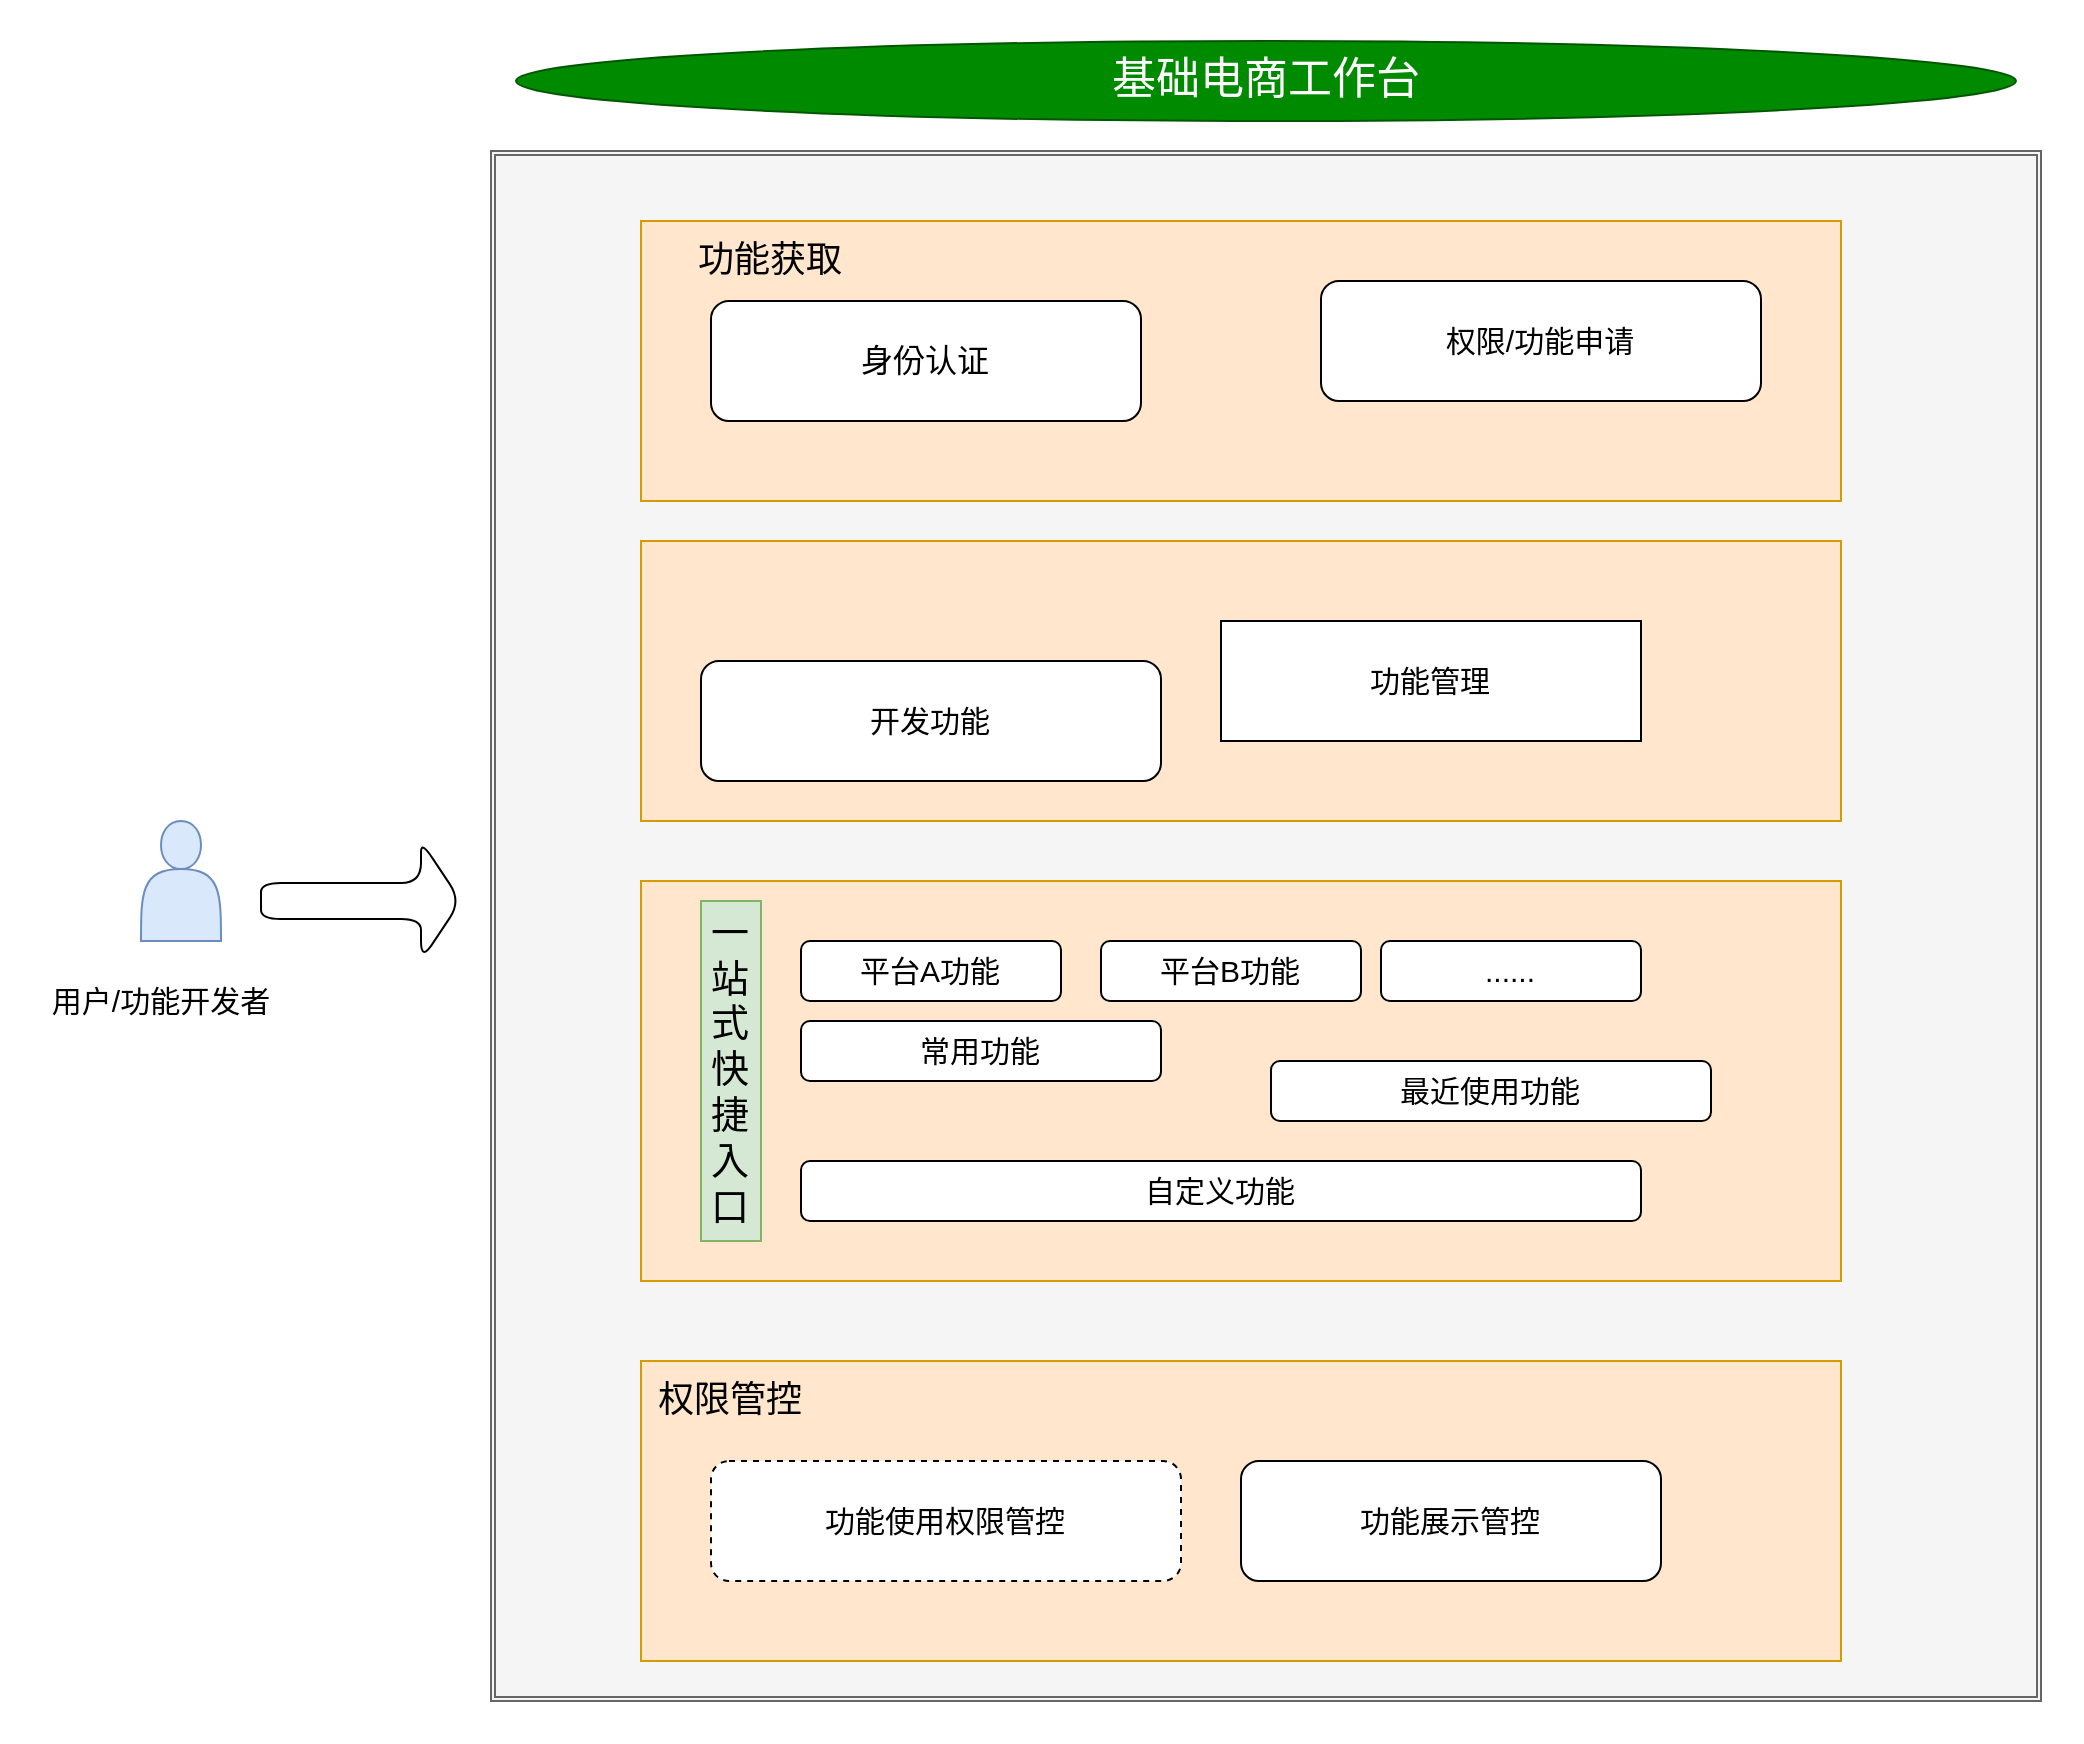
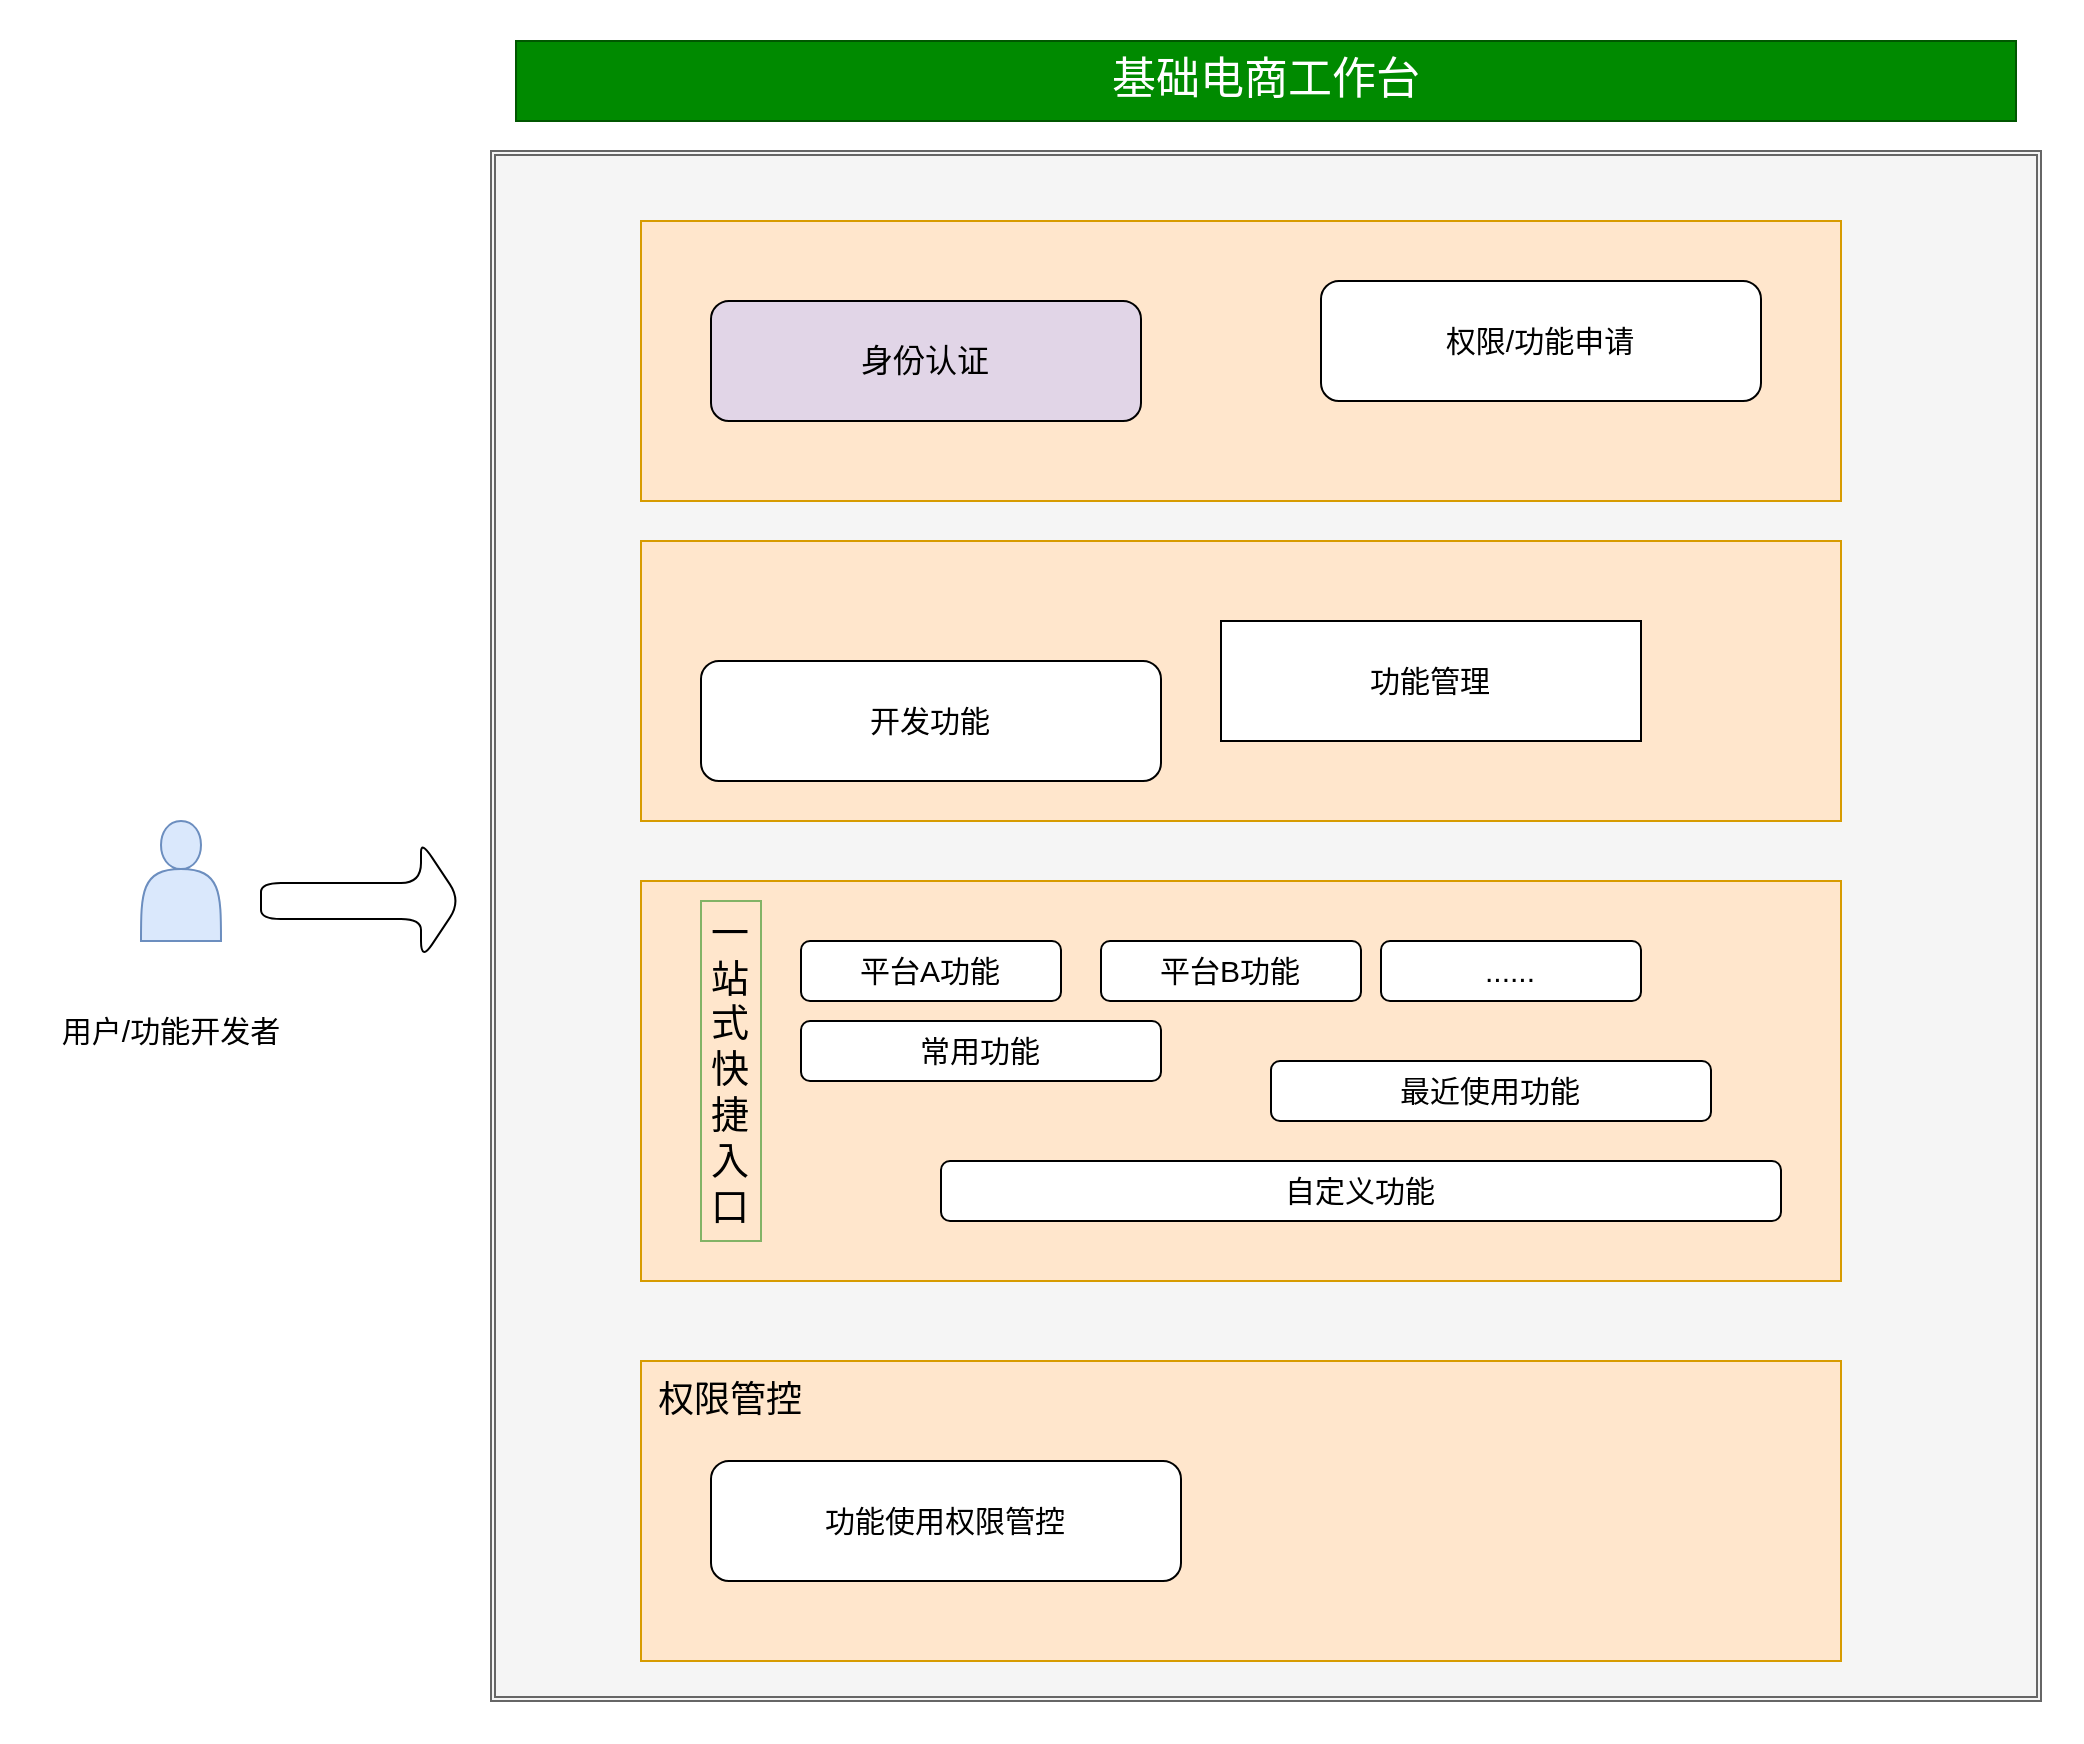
(1266, 81) -> (1266, 81)
(771, 261) -> none
(926, 361) -> (926, 361)
(161, 1001) -> (171, 1031)
(731, 1071) -> (731, 1071)
(1221, 1191) -> (1361, 1191)
(946, 1521) -> (946, 1521)
(1451, 1521) -> none
